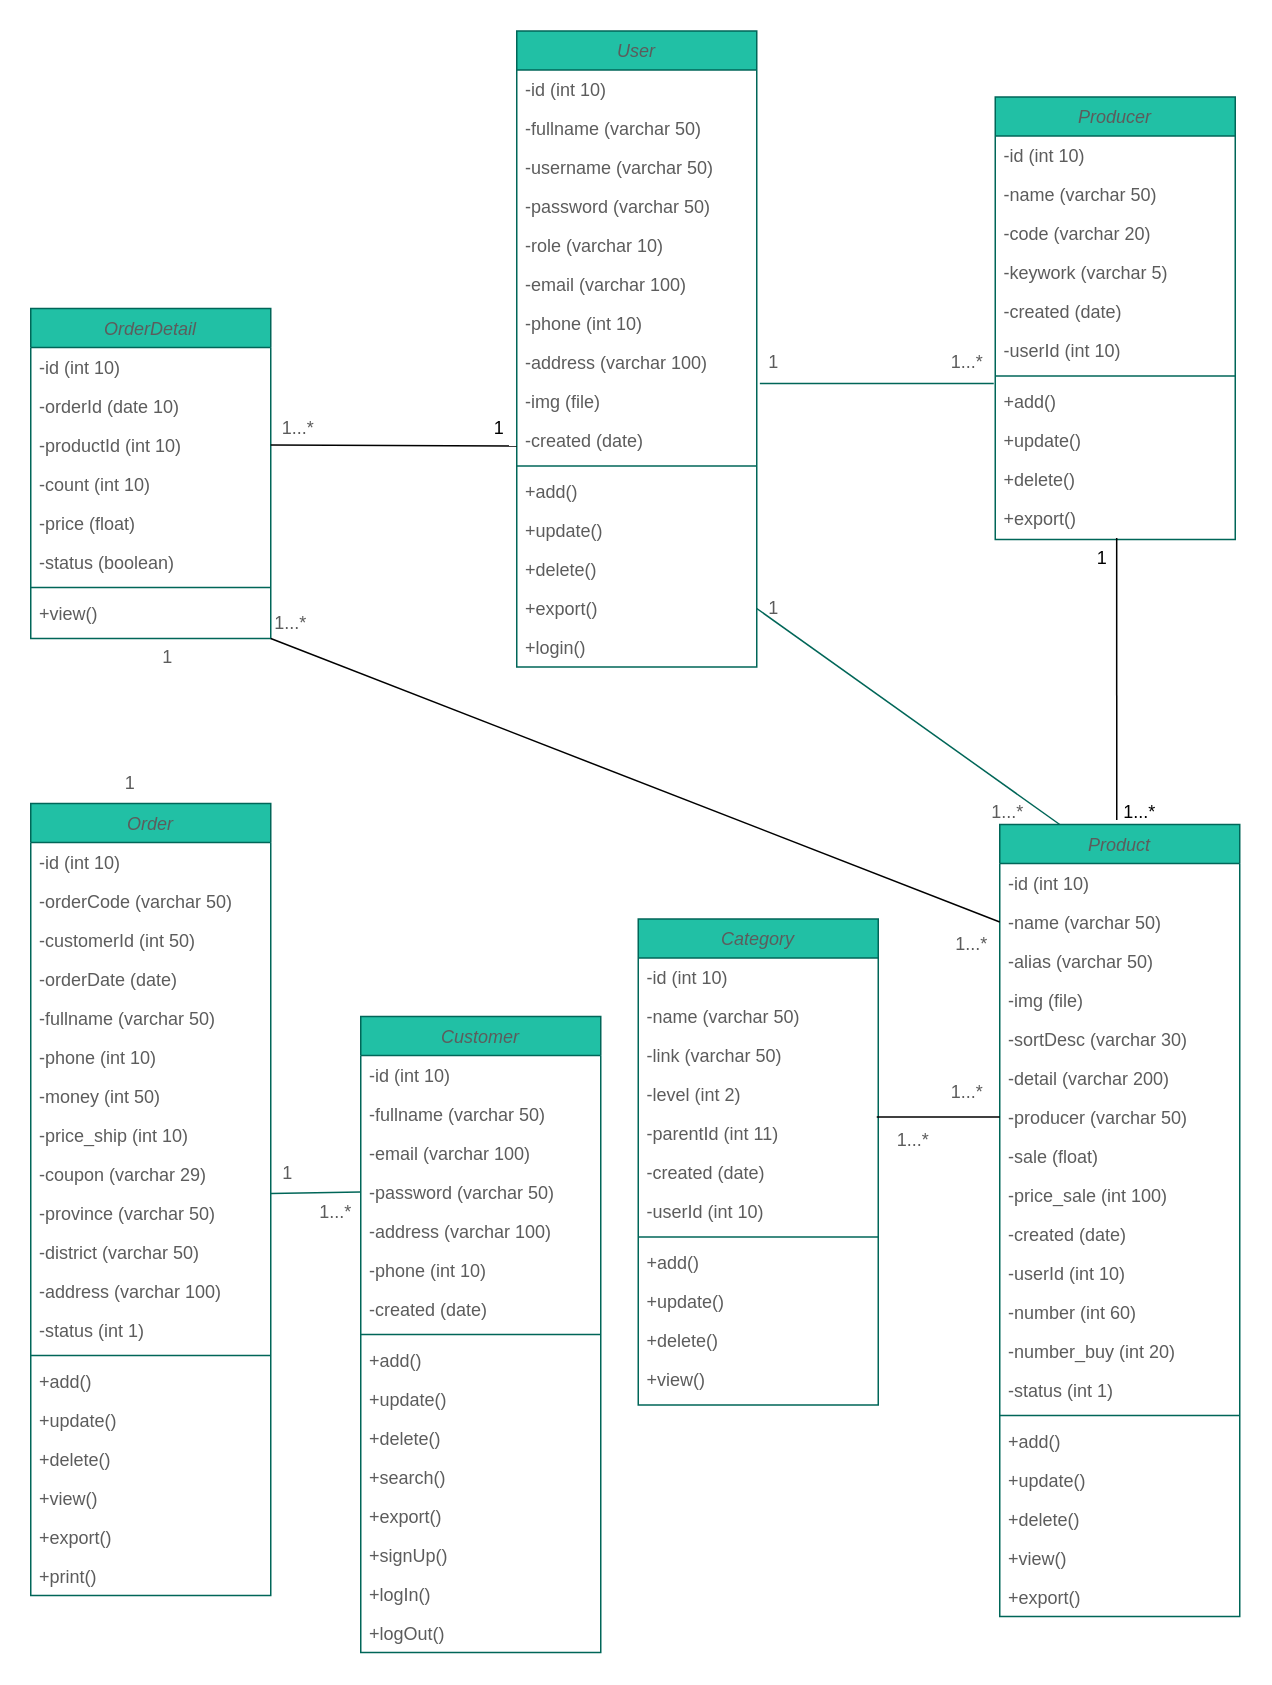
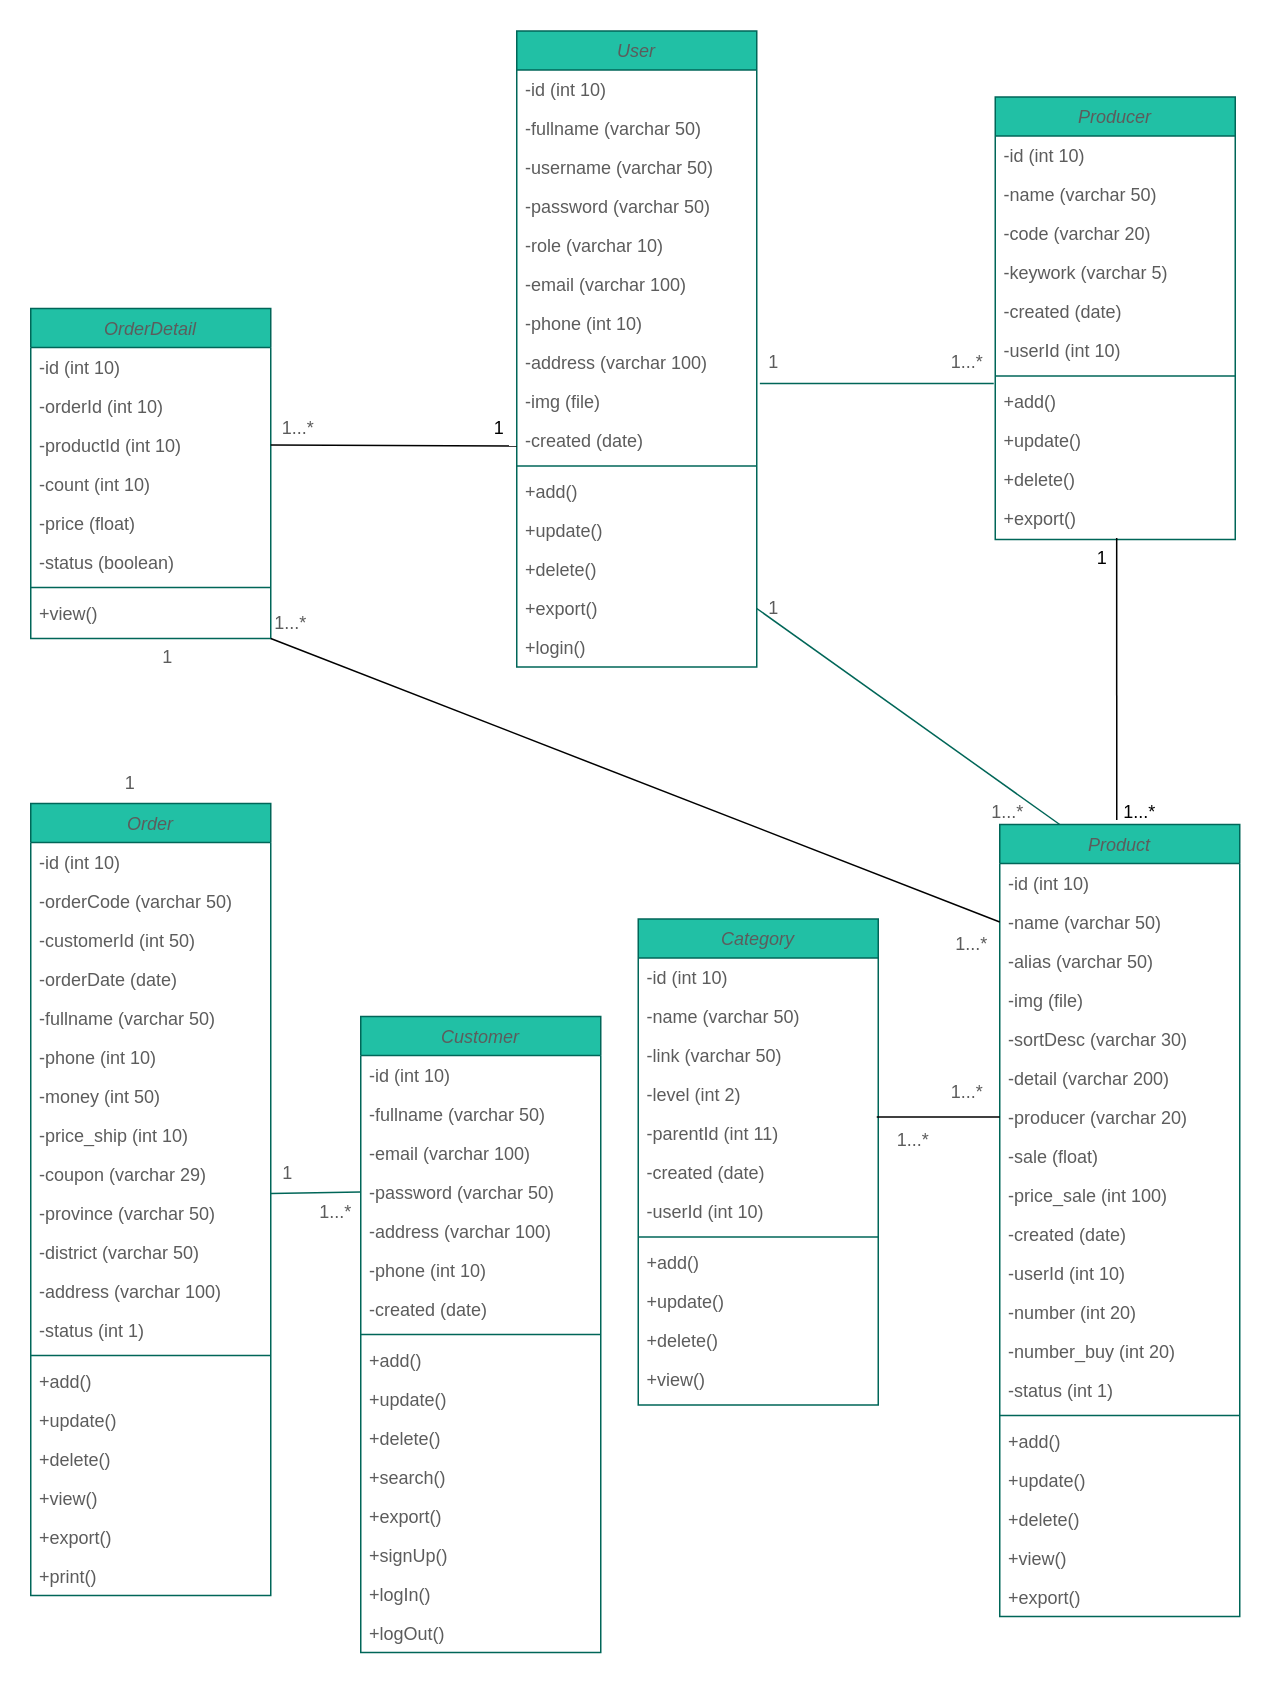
(125, 407) -> (118, 407)
(1114, 1118) -> (1114, 1118)
(1082, 1313) -> (1082, 1313)
